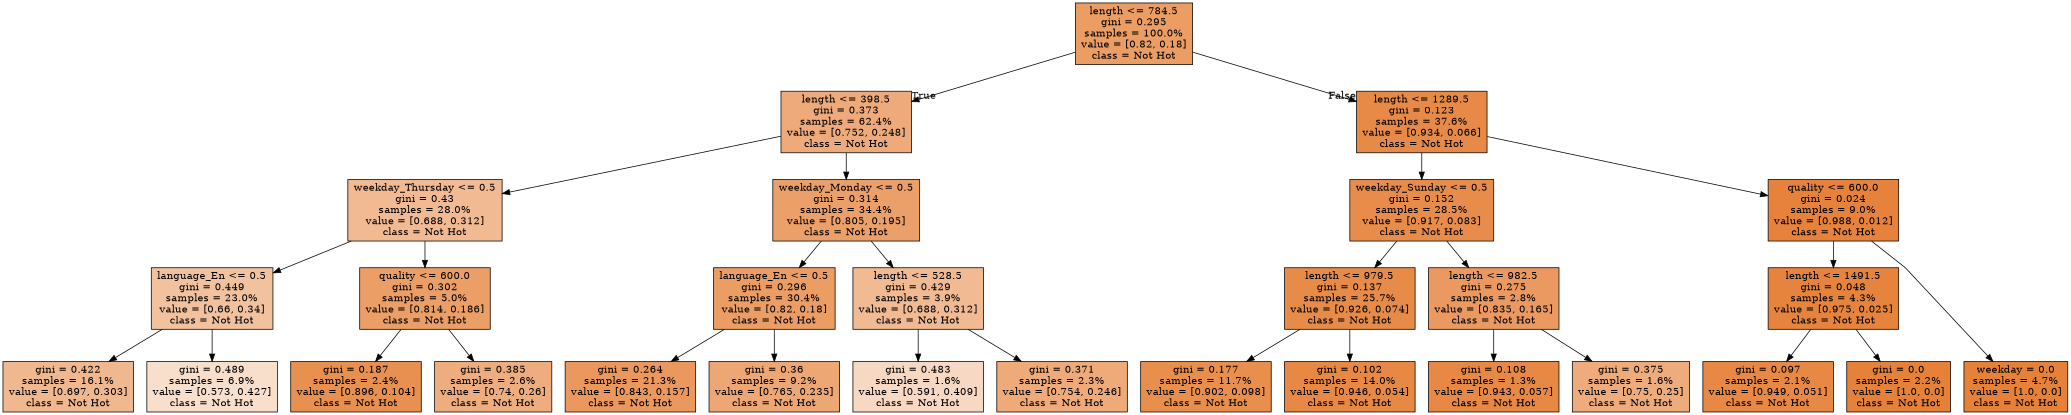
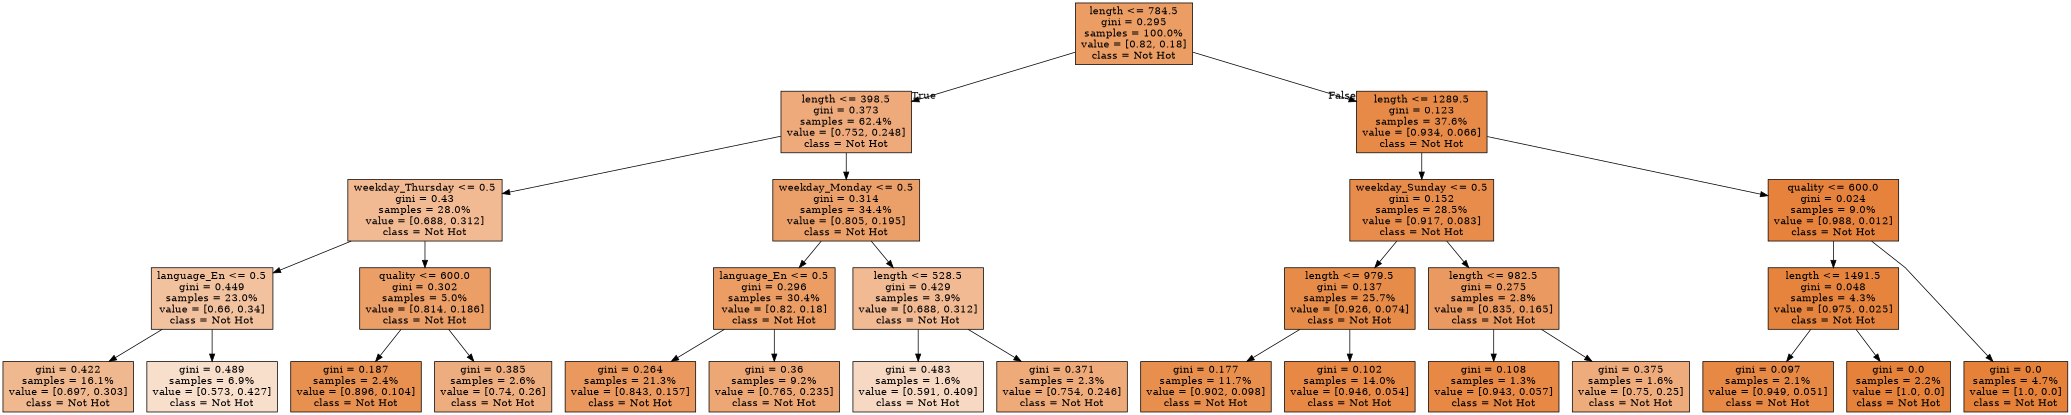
(2016, 387) -> (2016, 387)
